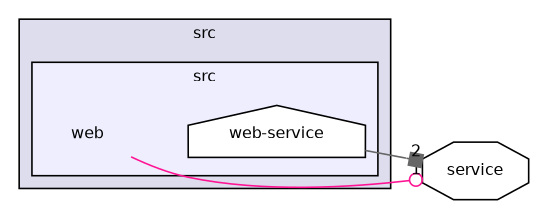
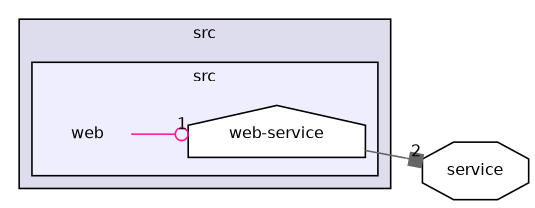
(268, 187) -> (153, 134)
